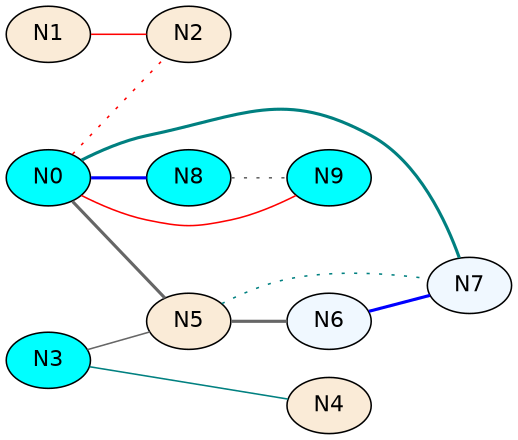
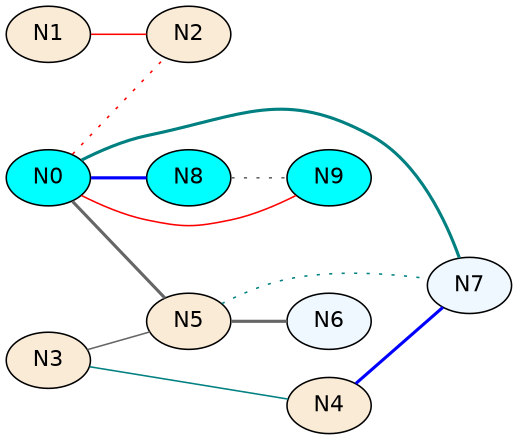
(399, 303) -> (399, 345)
(48, 360) -> (48, 360)
